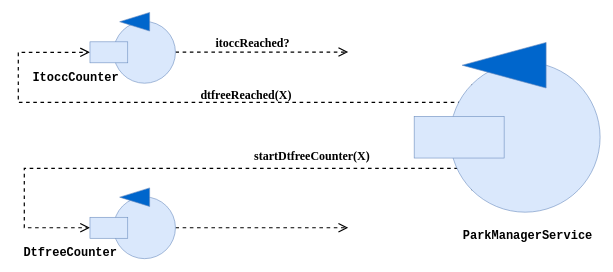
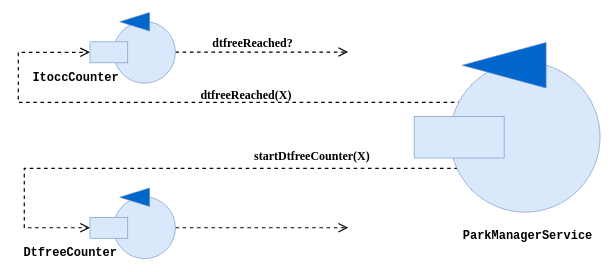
(253, 42) -> (253, 42)
